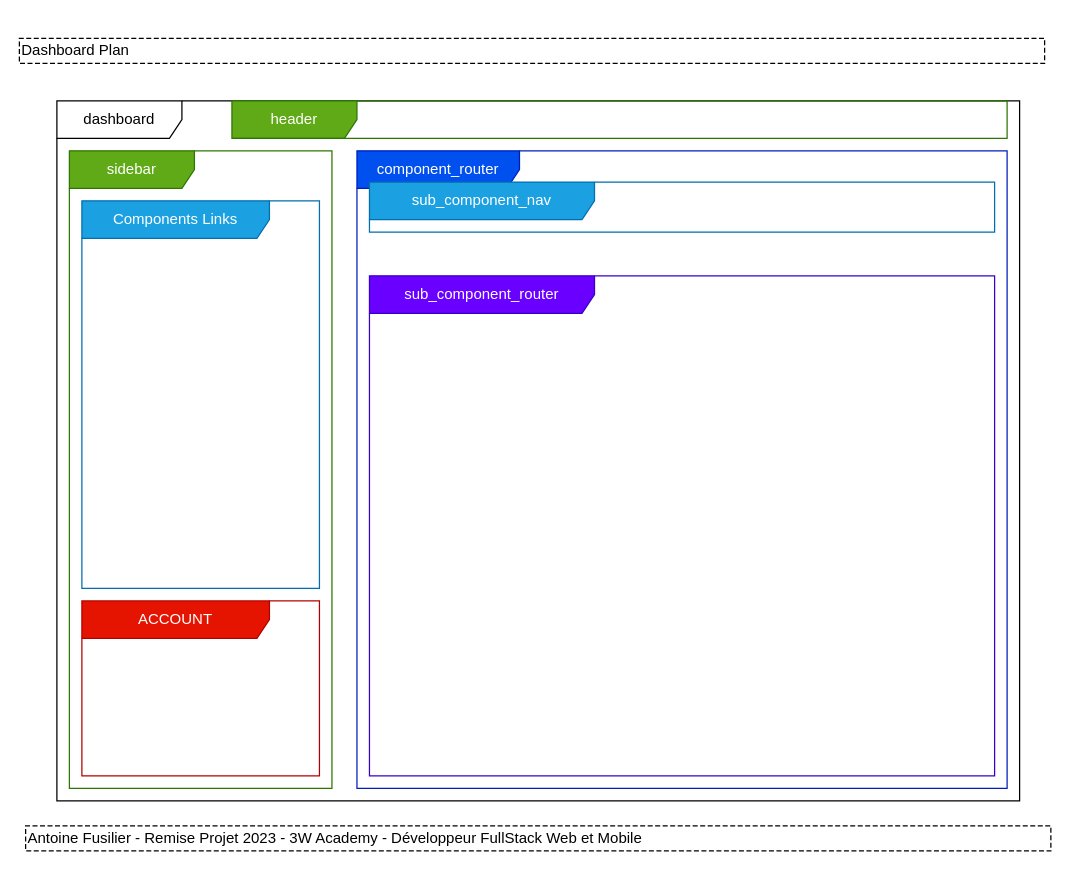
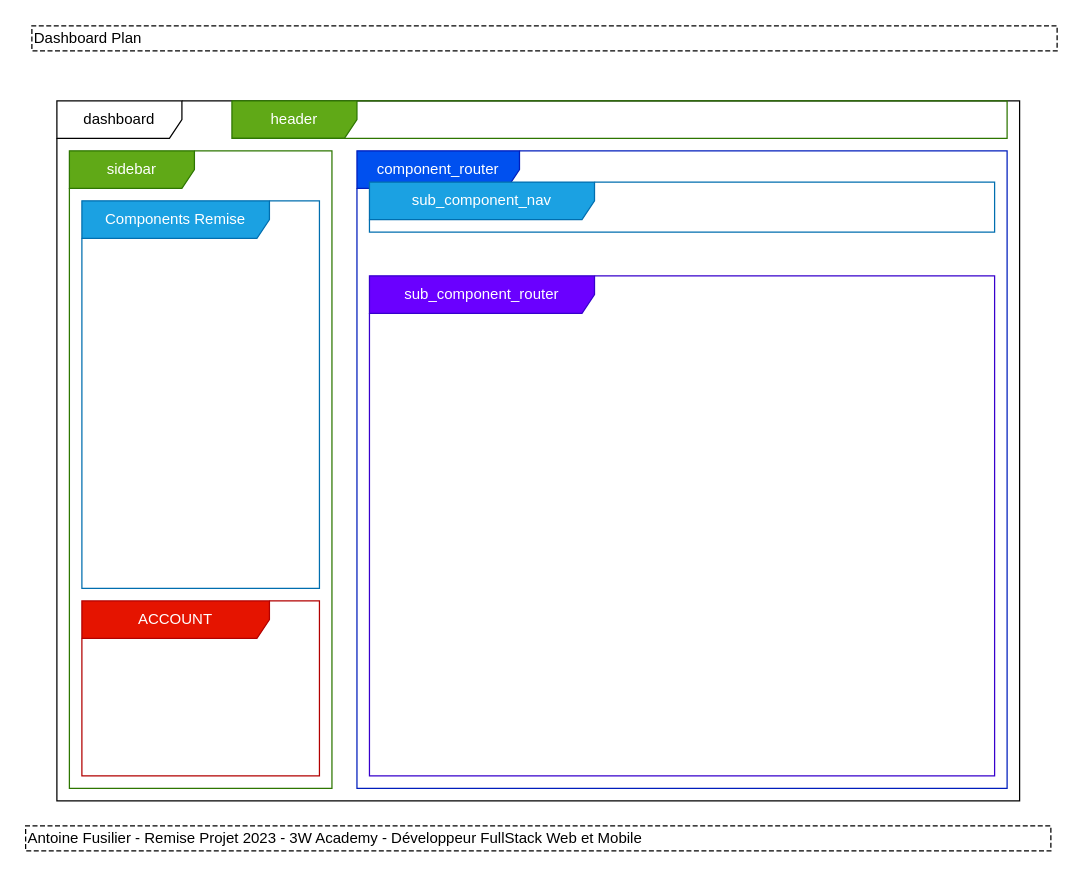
(532, 51) -> (544, 38)
(176, 219) -> (176, 219)
